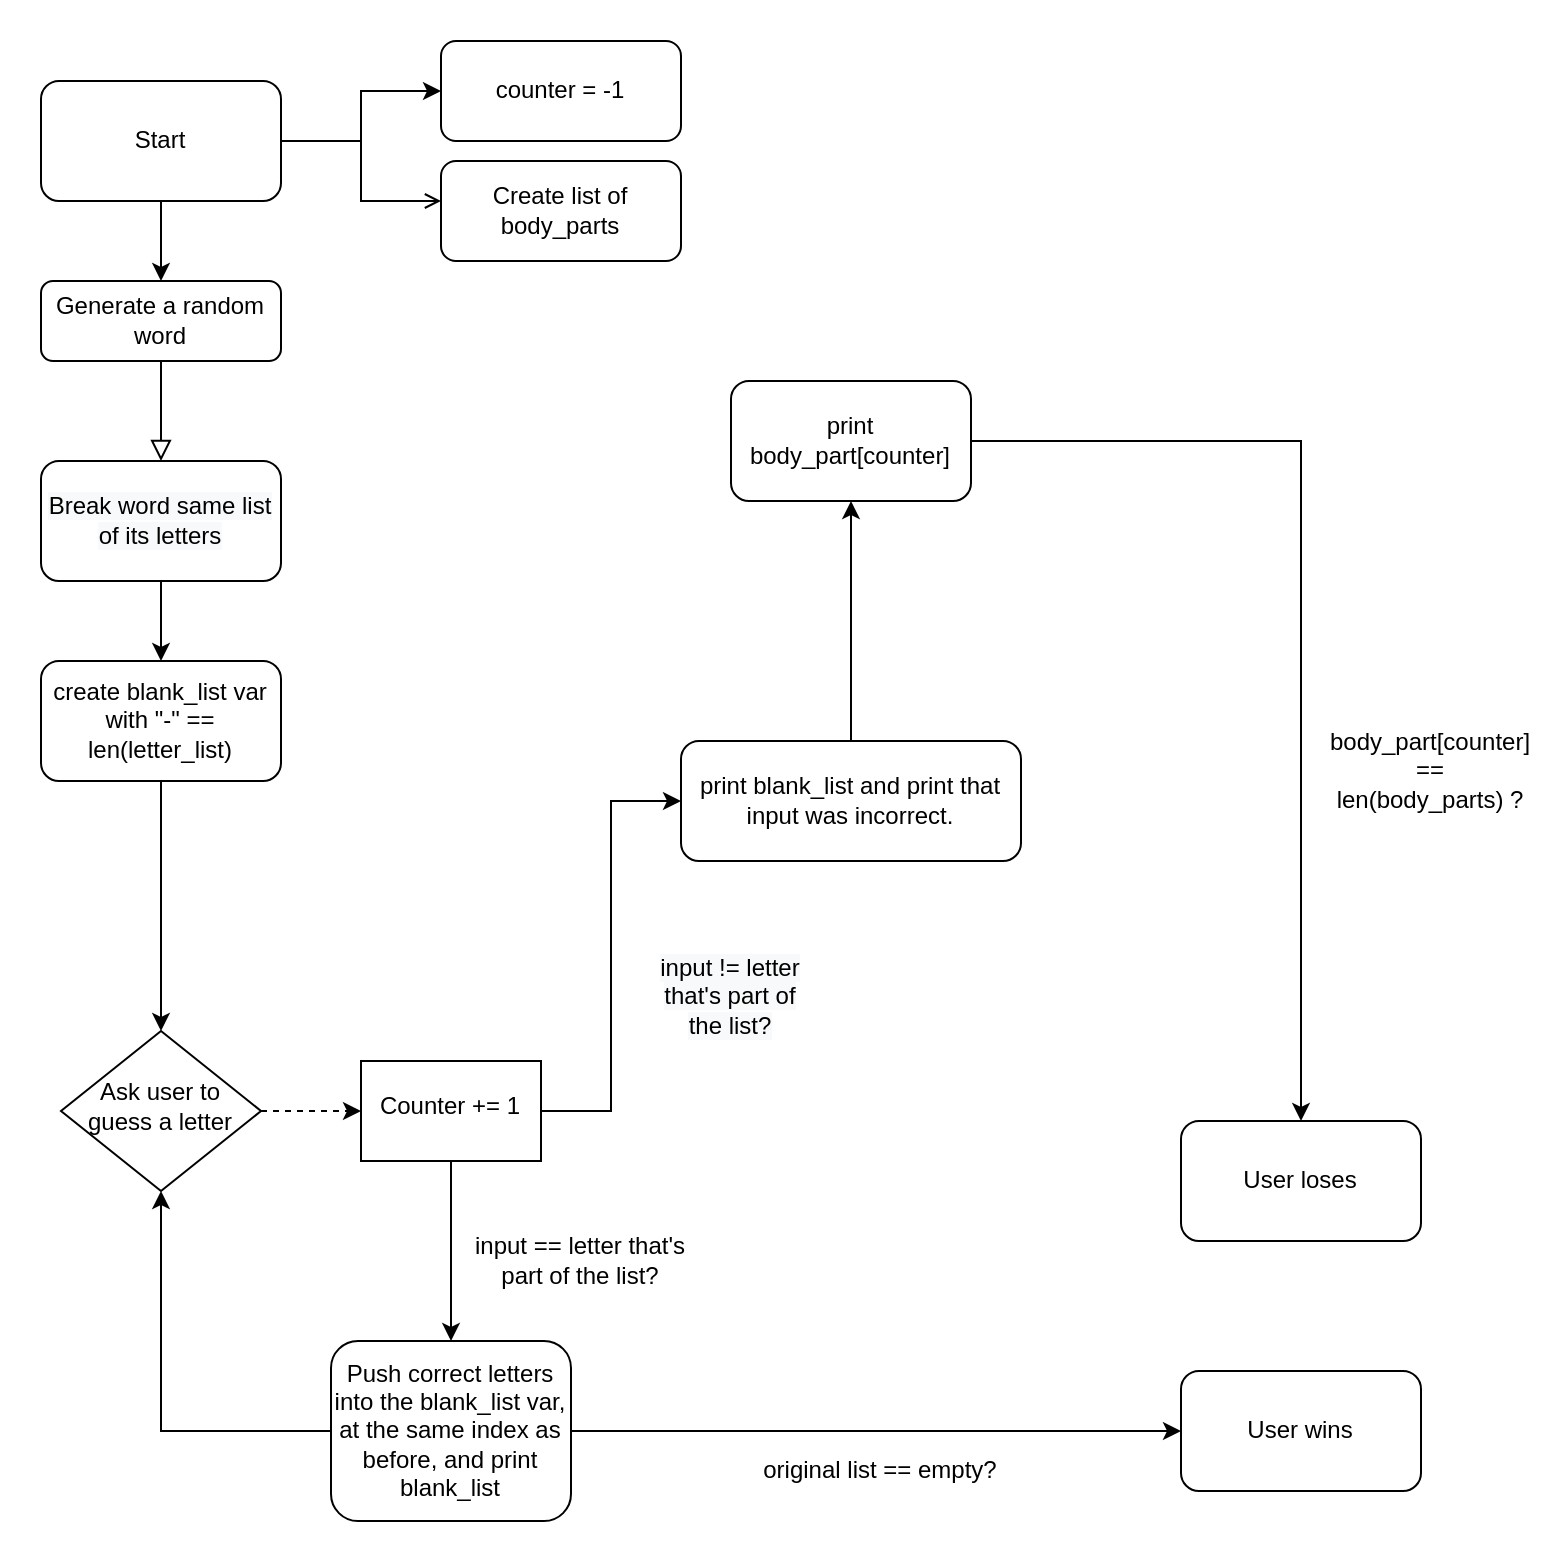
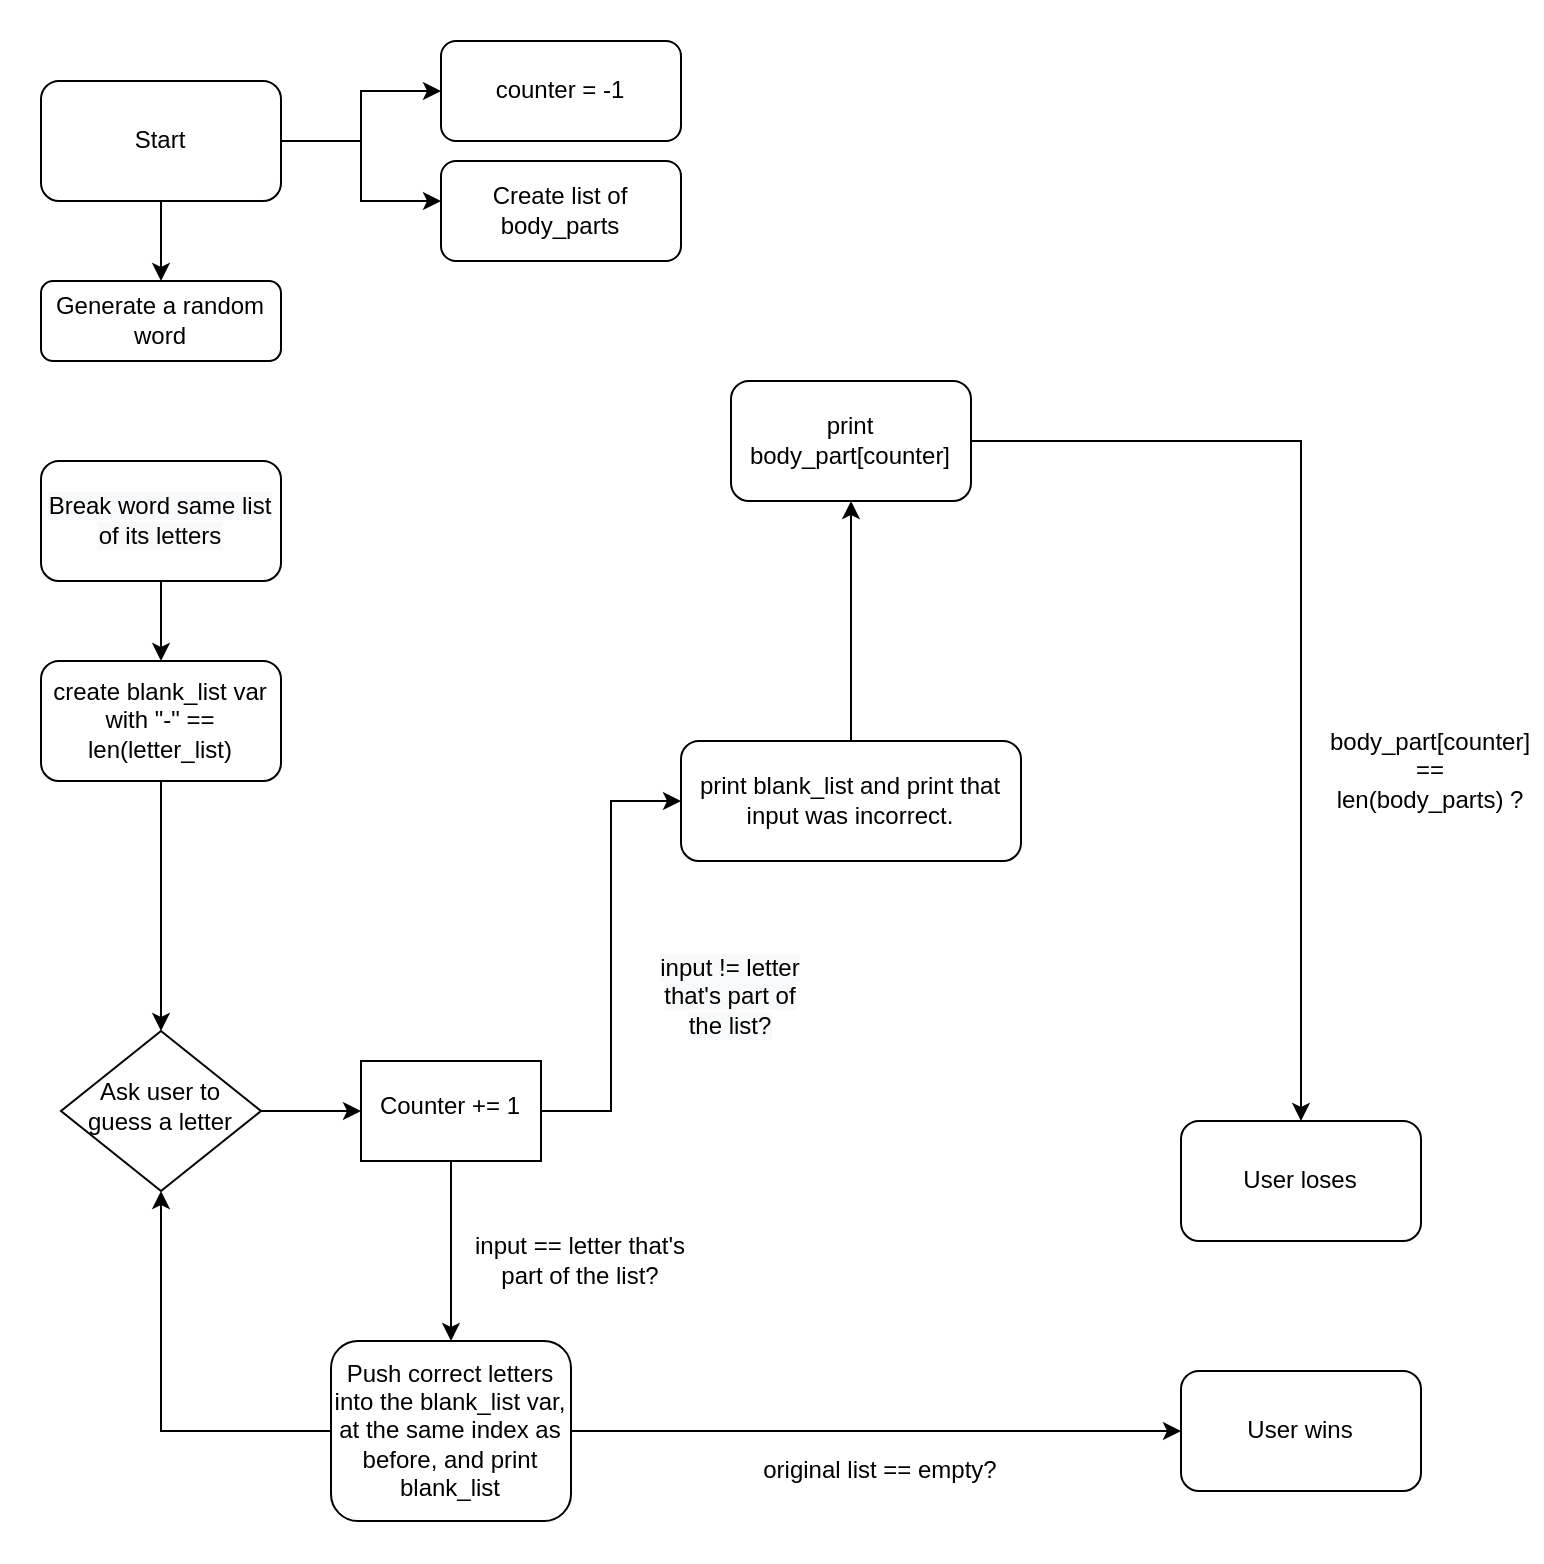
(428, 201) -> (426, 201)
(161, 400) -> none
(305, 1111) -> (305, 1111)
